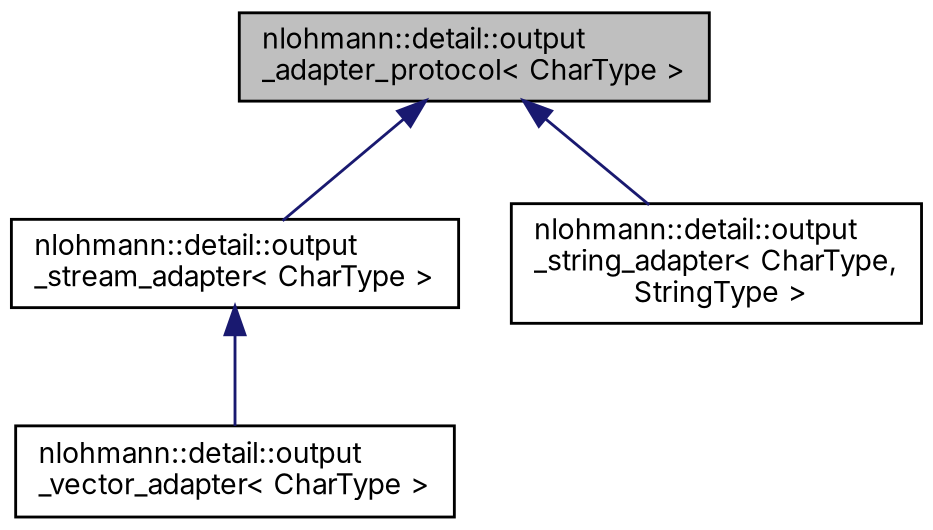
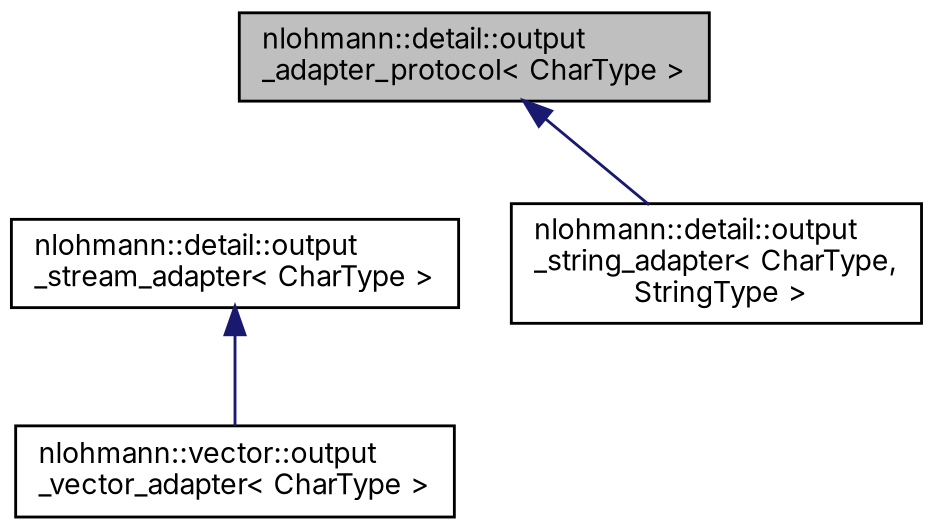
(343, 170) -> none
(235, 471) -> (235, 471)
